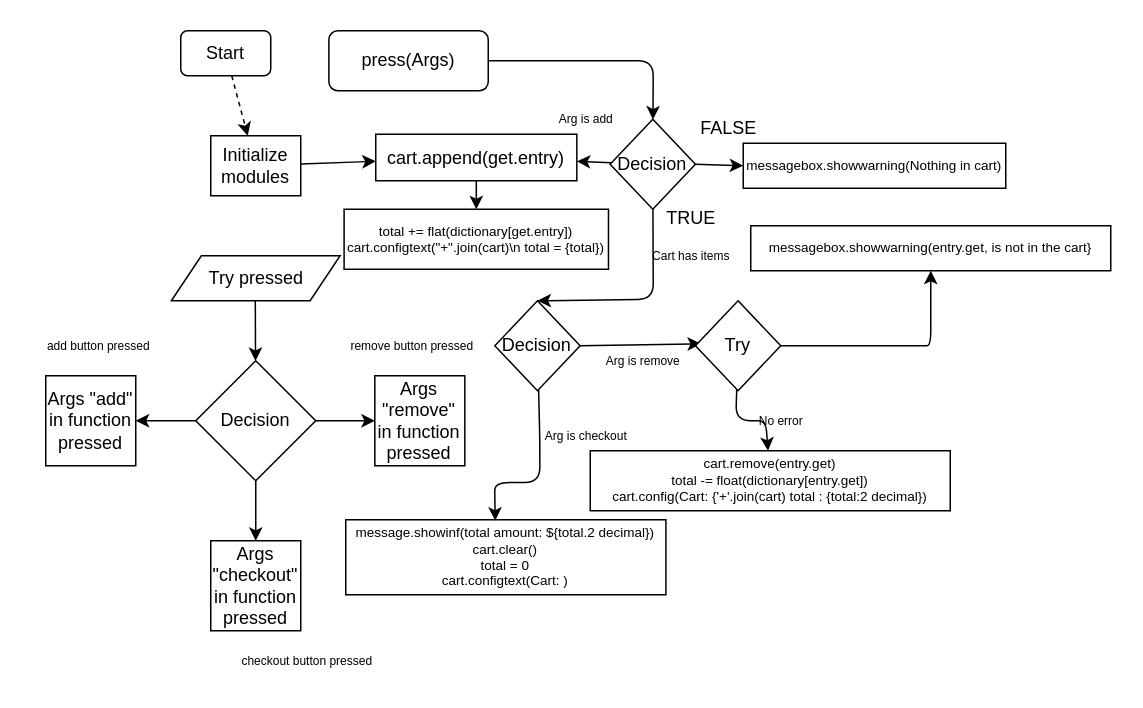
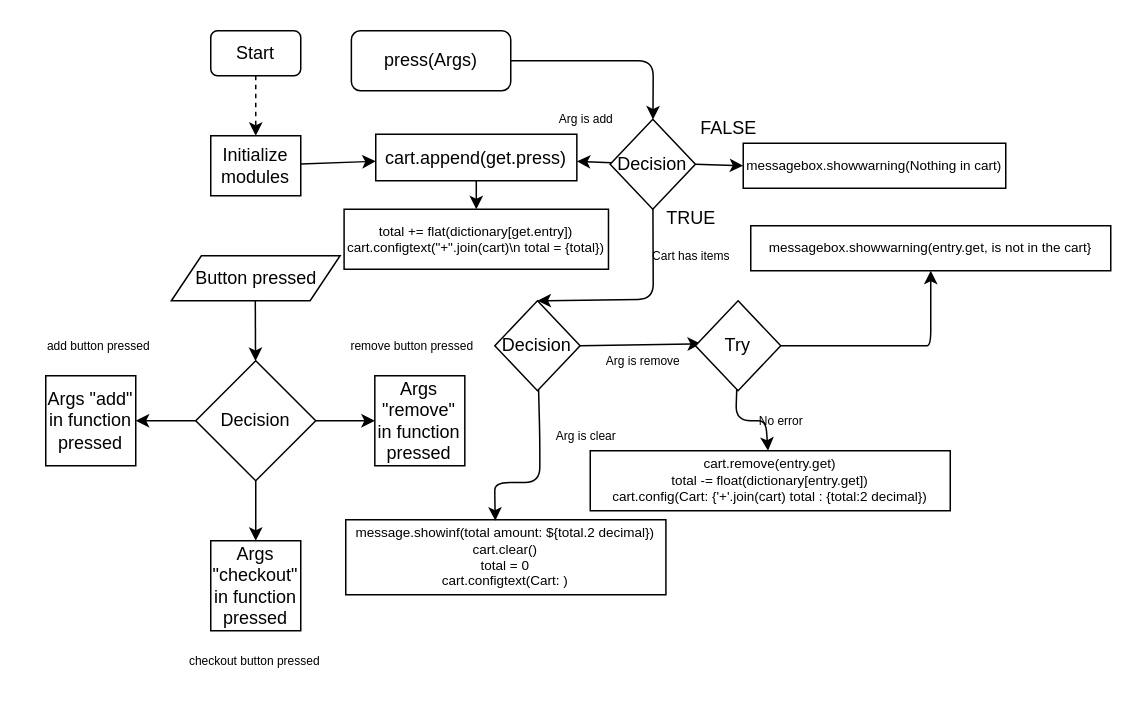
(226, 53) -> (256, 53)
(409, 61) -> (431, 61)
(476, 158) -> (476, 158)
(257, 278) -> (257, 278)
(587, 436) -> (587, 436)
(306, 661) -> (254, 661)
